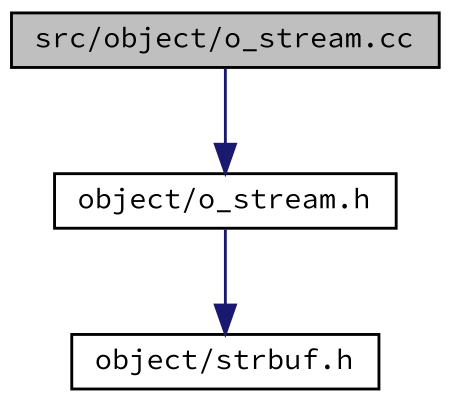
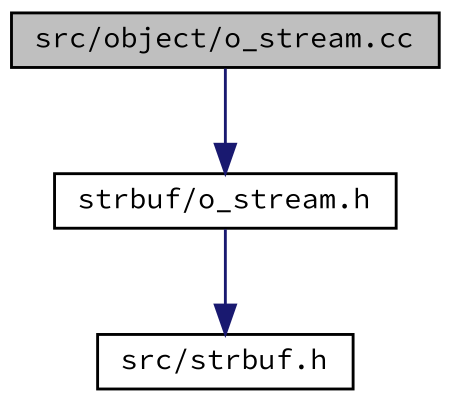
(225, 201) -> (225, 201)
(225, 362) -> (225, 362)
